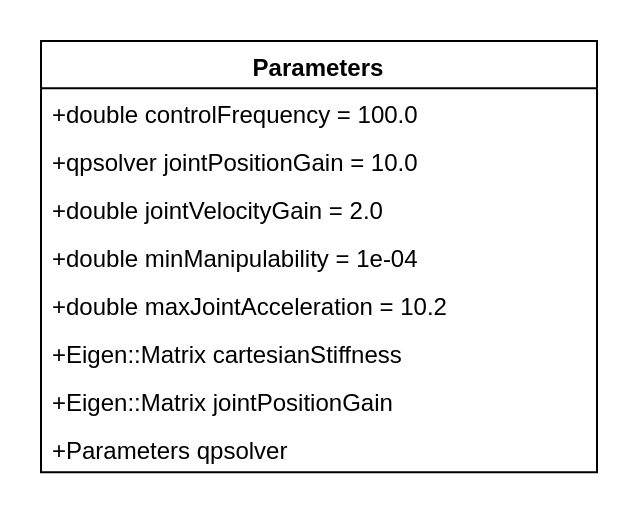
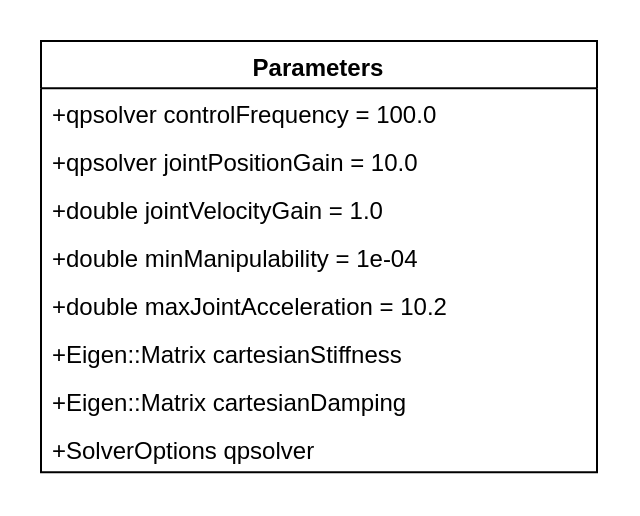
(248, 115) -> (262, 115)
(232, 211) -> (232, 211)
(239, 403) -> (238, 403)
(180, 451) -> (194, 451)
